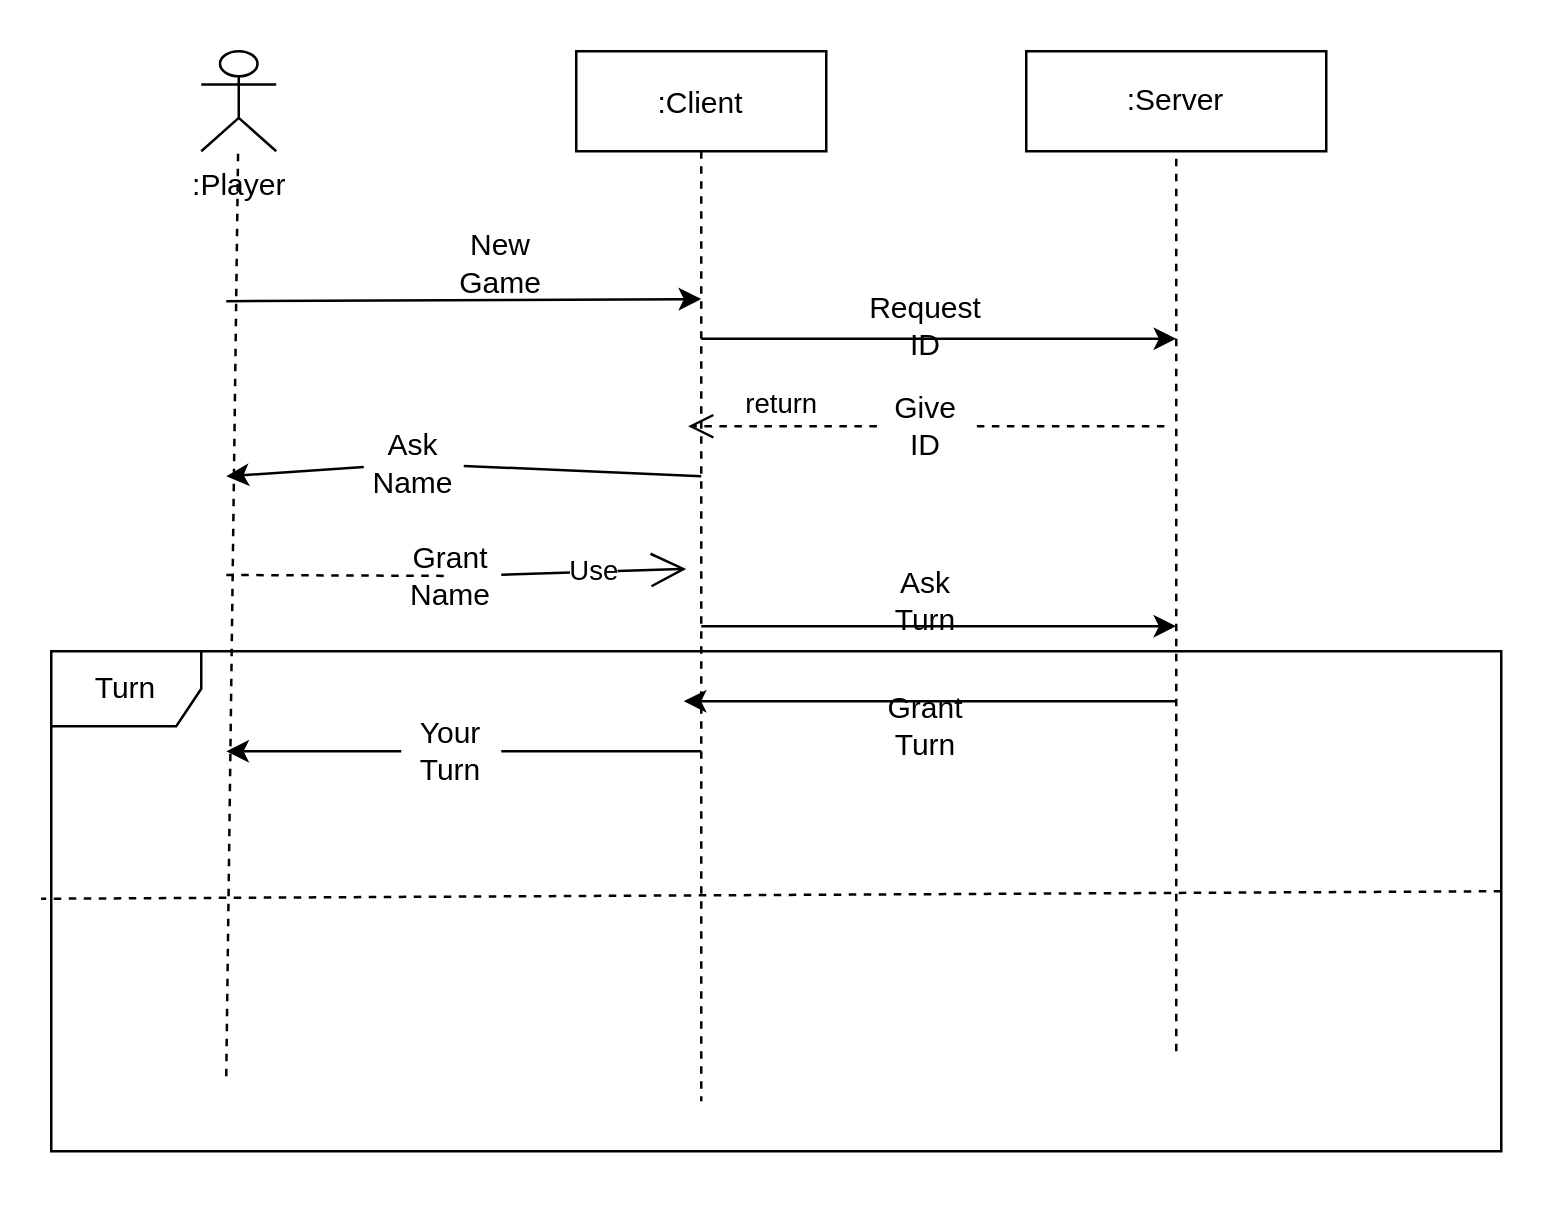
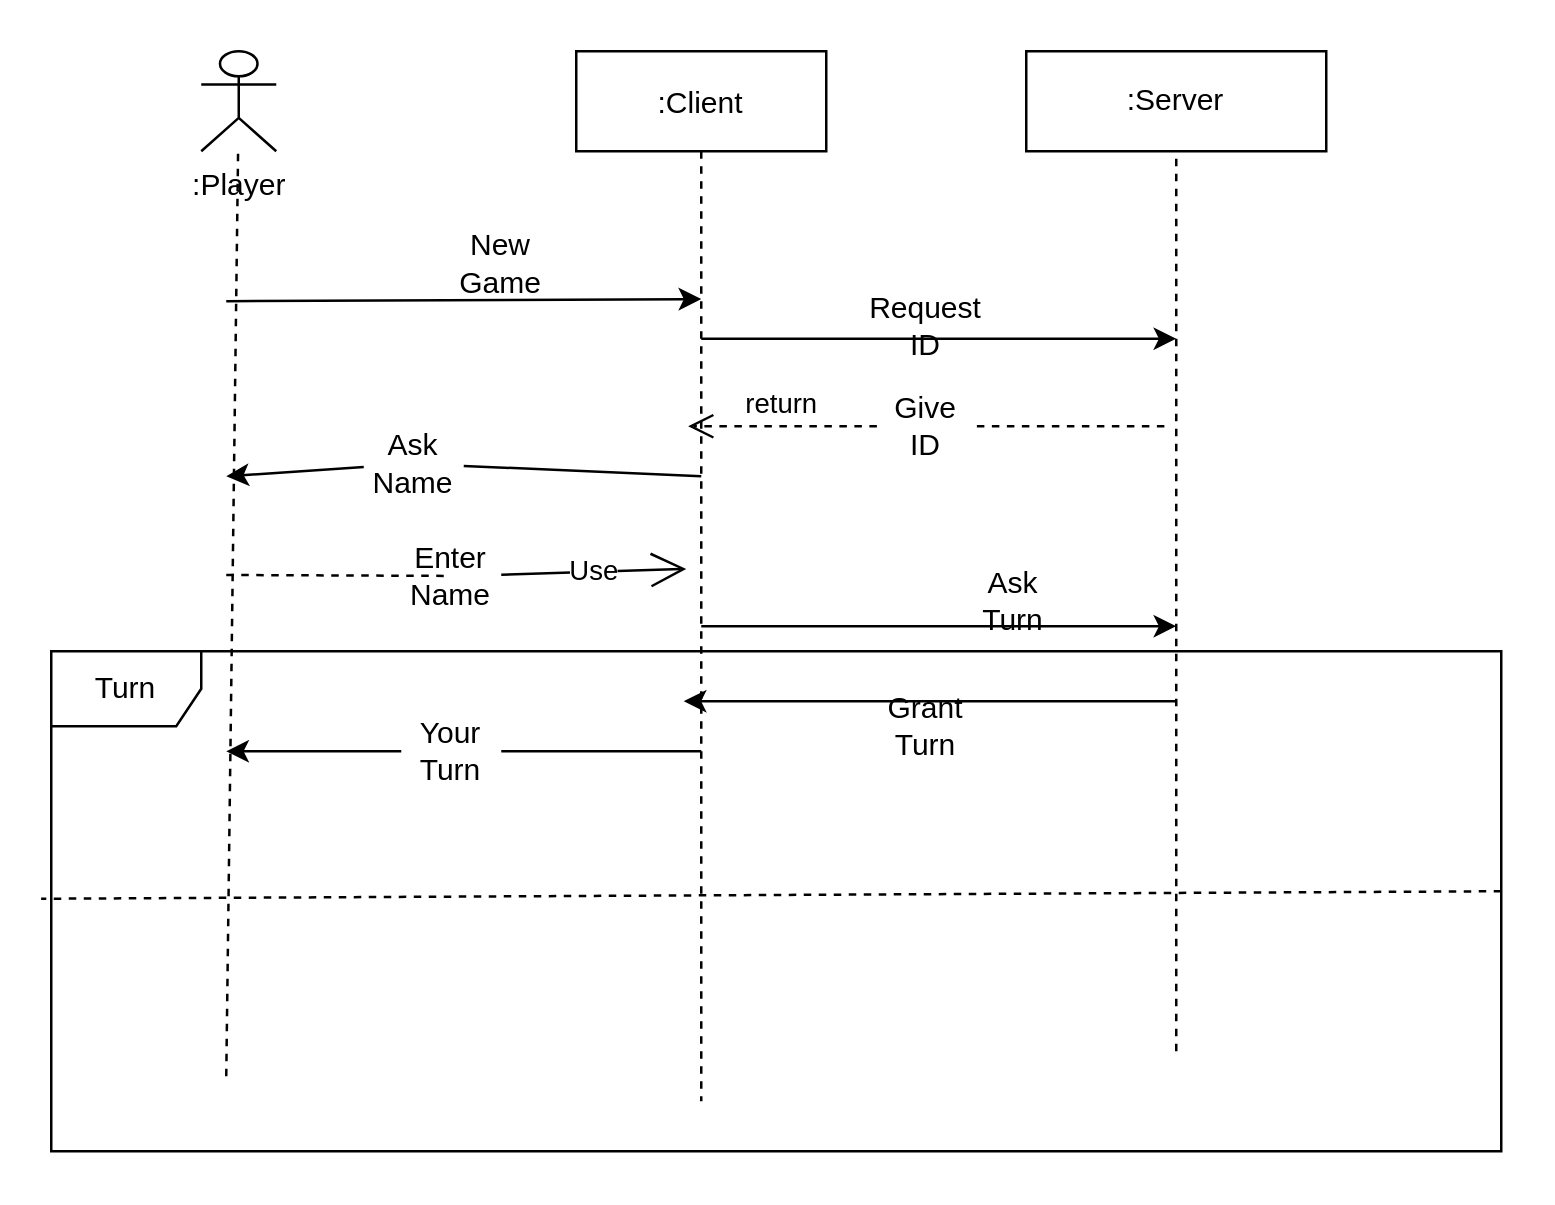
(451, 576) -> (451, 576)
(926, 601) -> (1014, 601)
